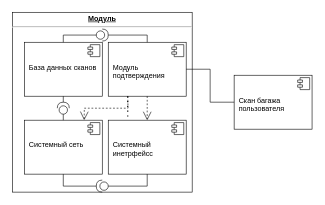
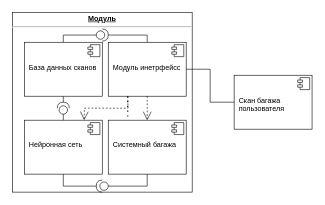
(148, 42) -> (142, 42)
(52, 120) -> (52, 120)
(148, 120) -> (140, 120)
